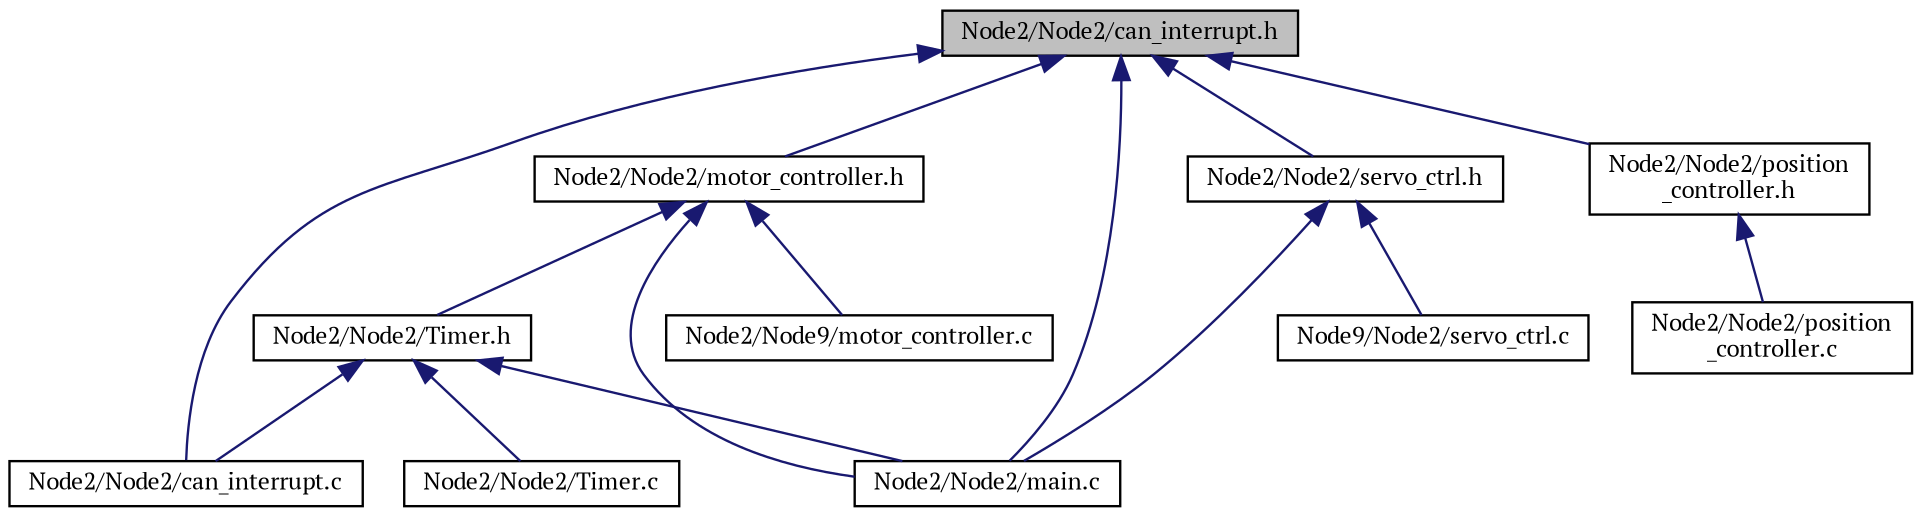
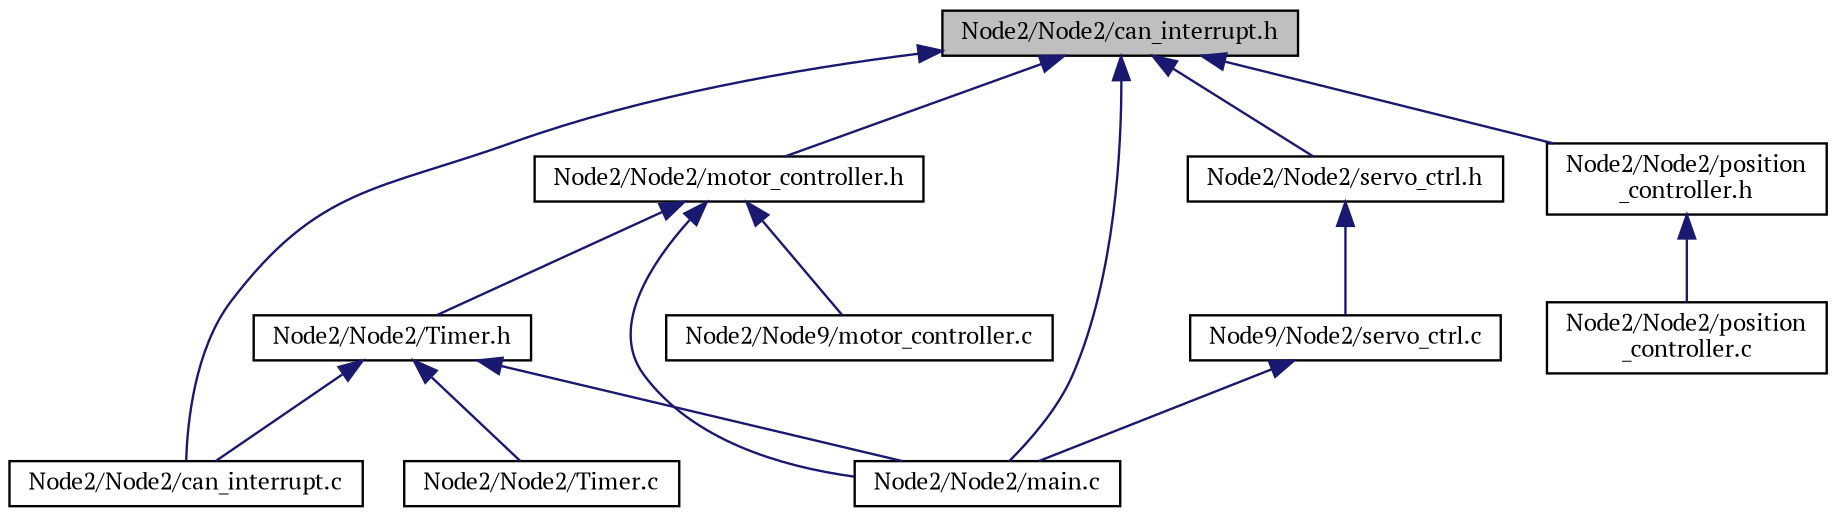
(1179, 353) -> (1155, 415)
